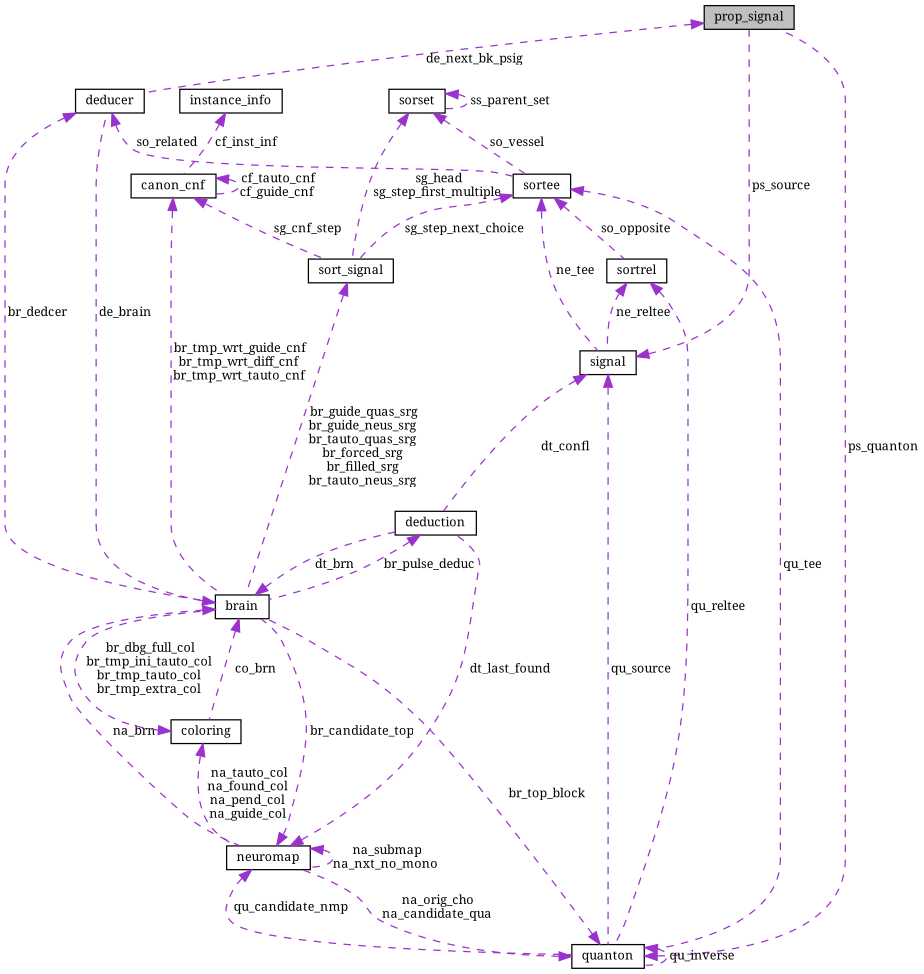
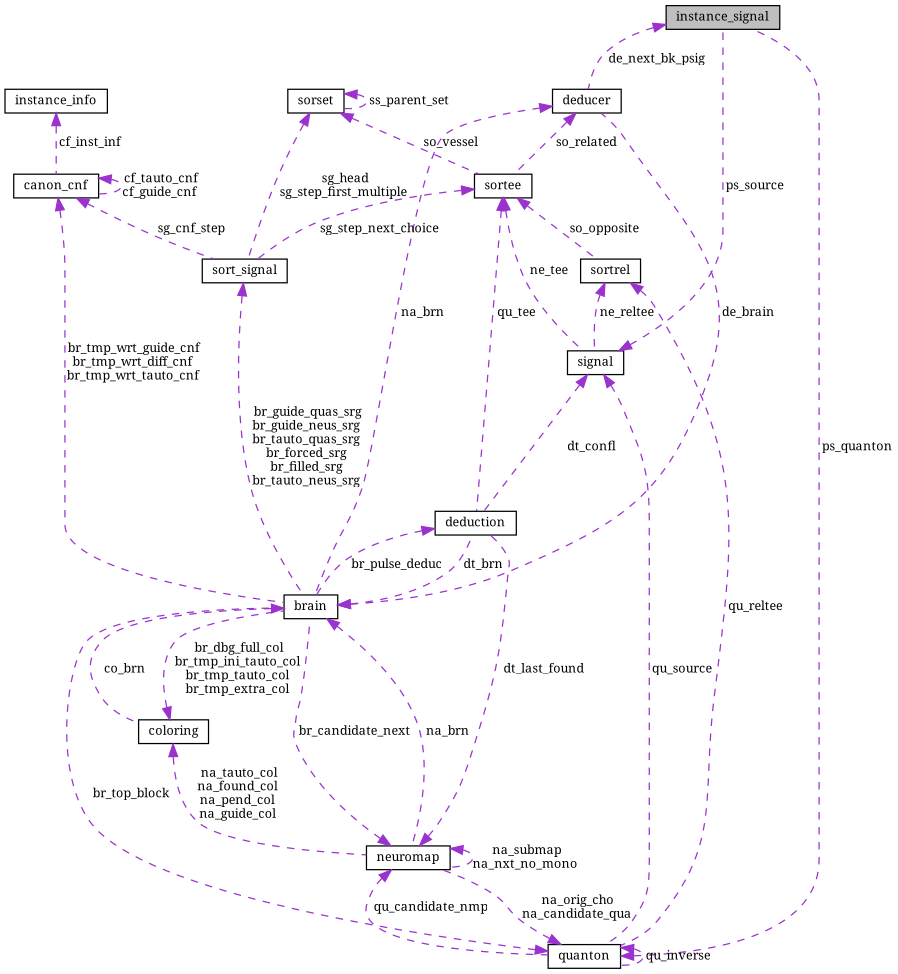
(749, 17) -> (723, 17)
(36, 313) -> (421, 313)
(780, 558) -> (489, 361)
(361, 732) -> (353, 732)
